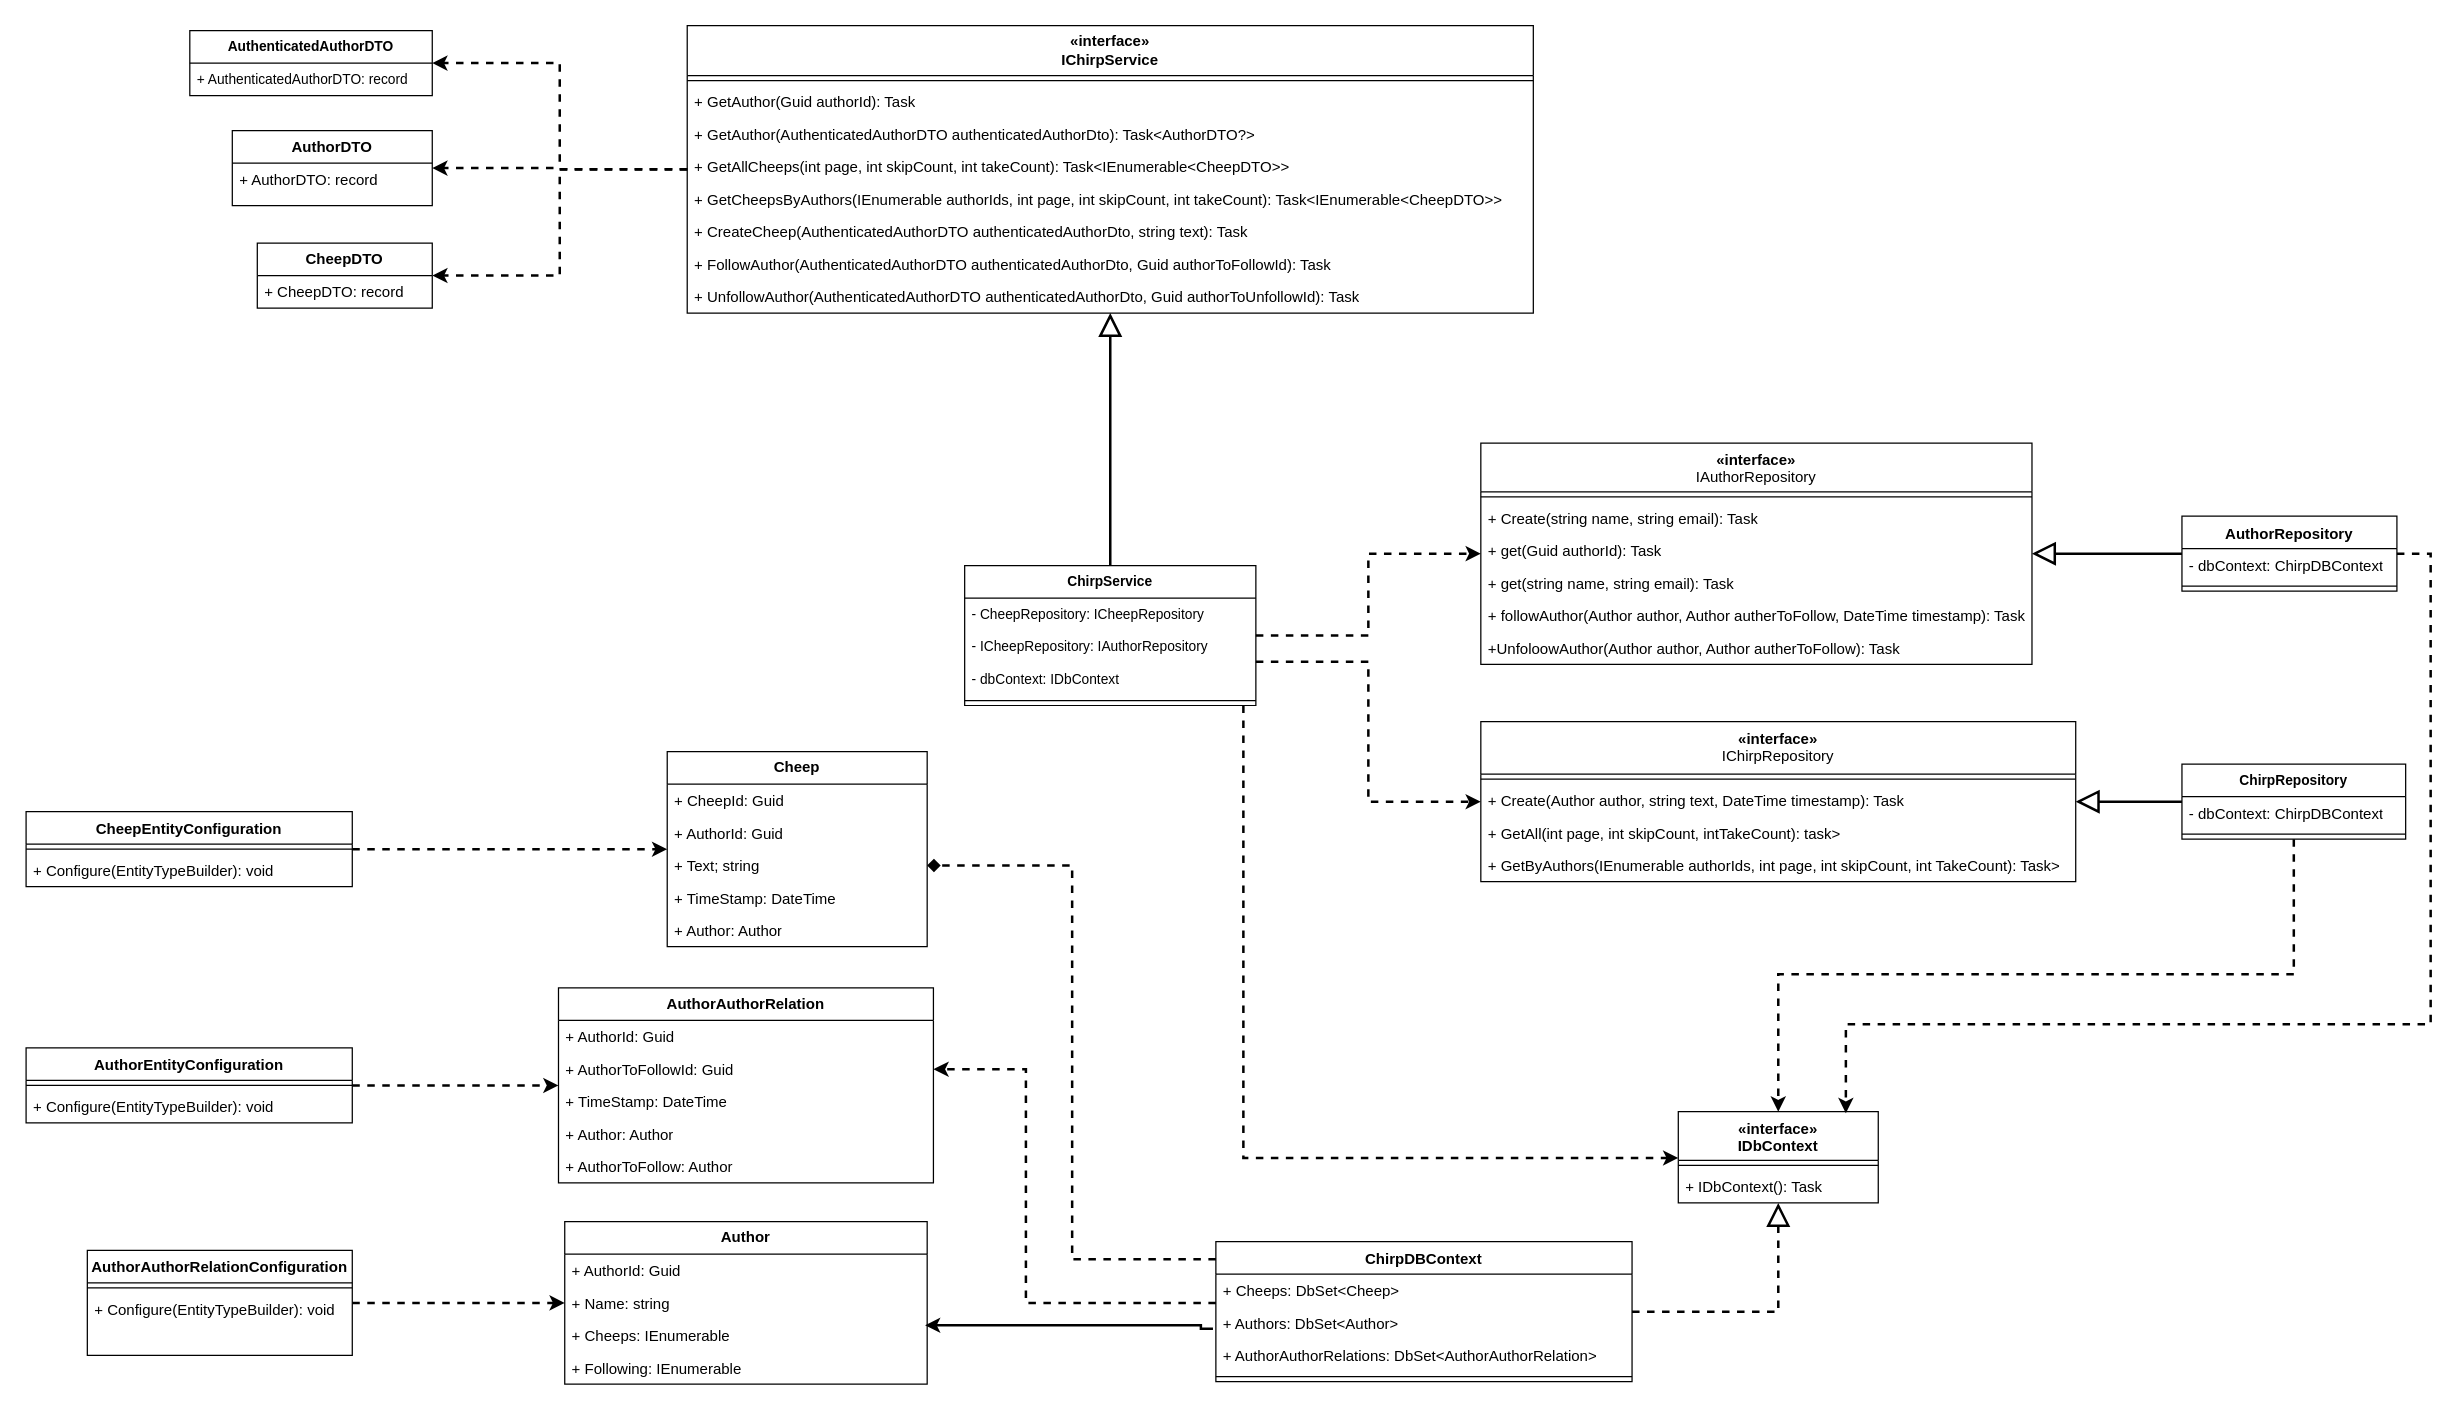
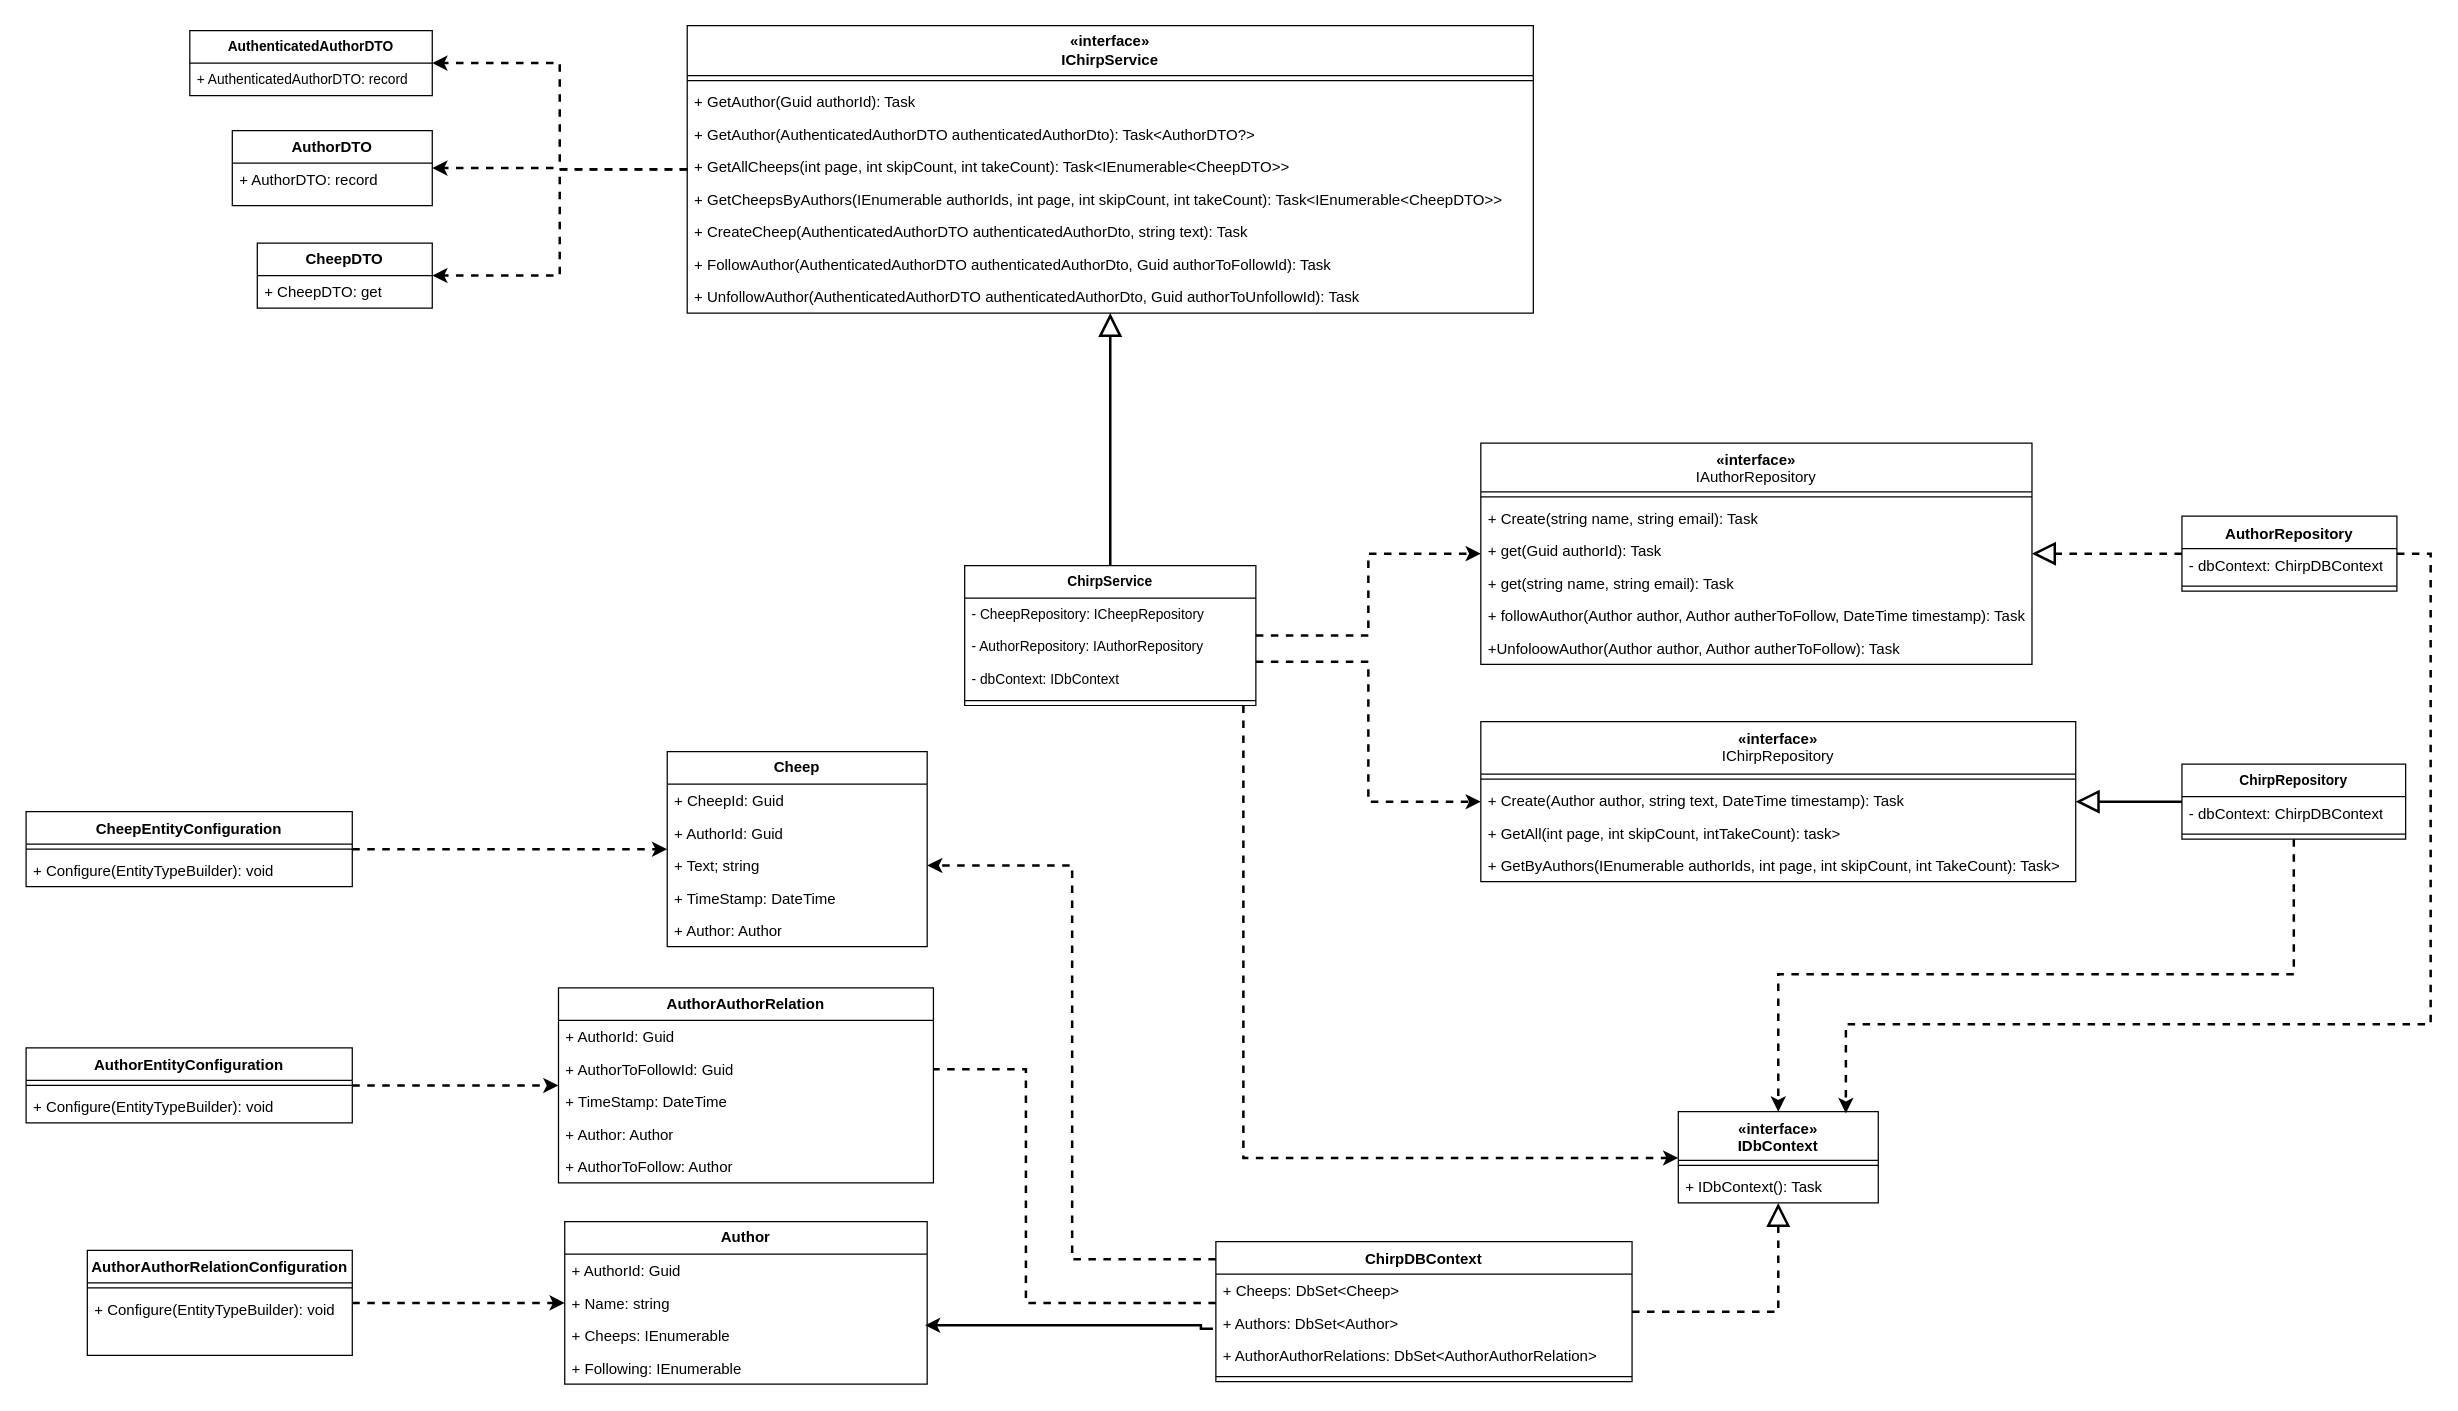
(334, 293) -> (322, 293)
(2120, 554) -> (2120, 554)
(1105, 648) -> (1105, 648)
(940, 866) -> (939, 866)
(945, 1069) -> (940, 1069)
